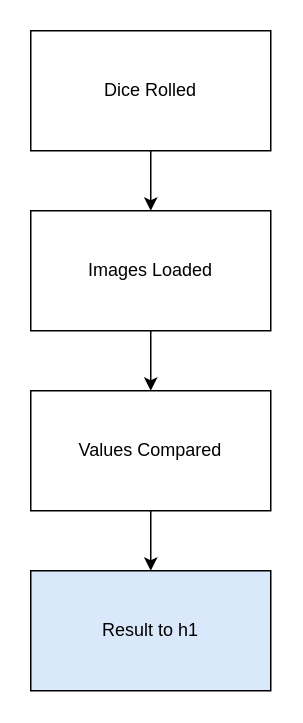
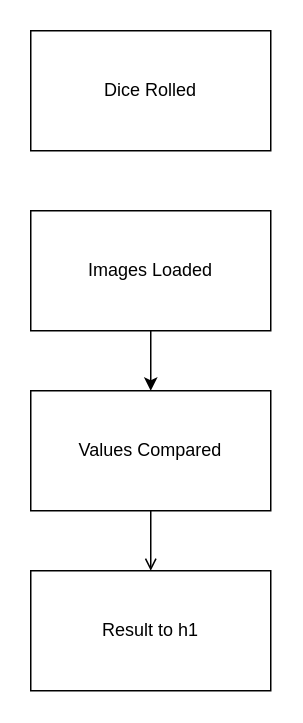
(151, 176) -> none
(151, 559) -> (151, 561)
(151, 631) -> (151, 631)
